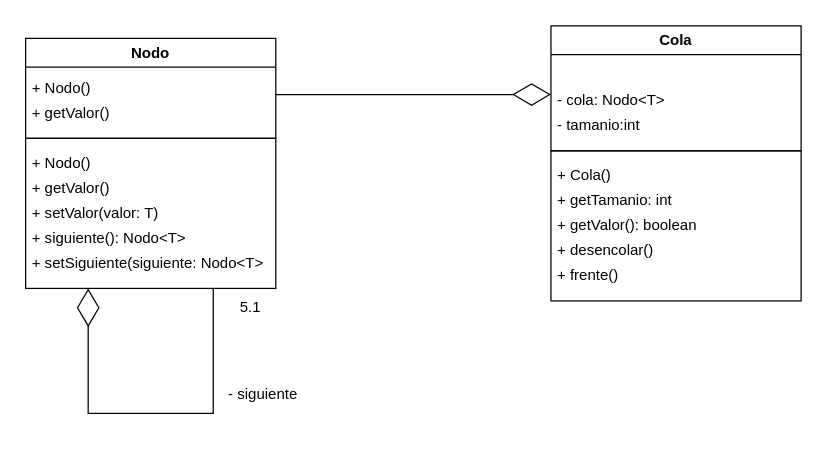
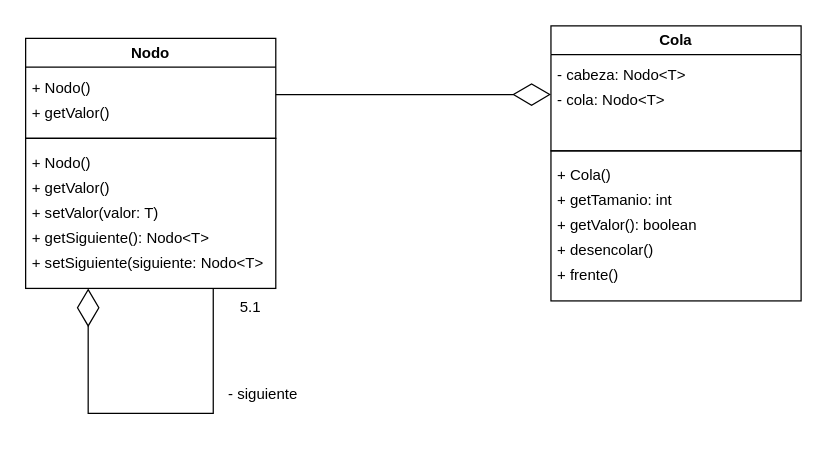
none -> (676, 76)
(676, 126) -> none
(111, 238) -> (123, 238)
